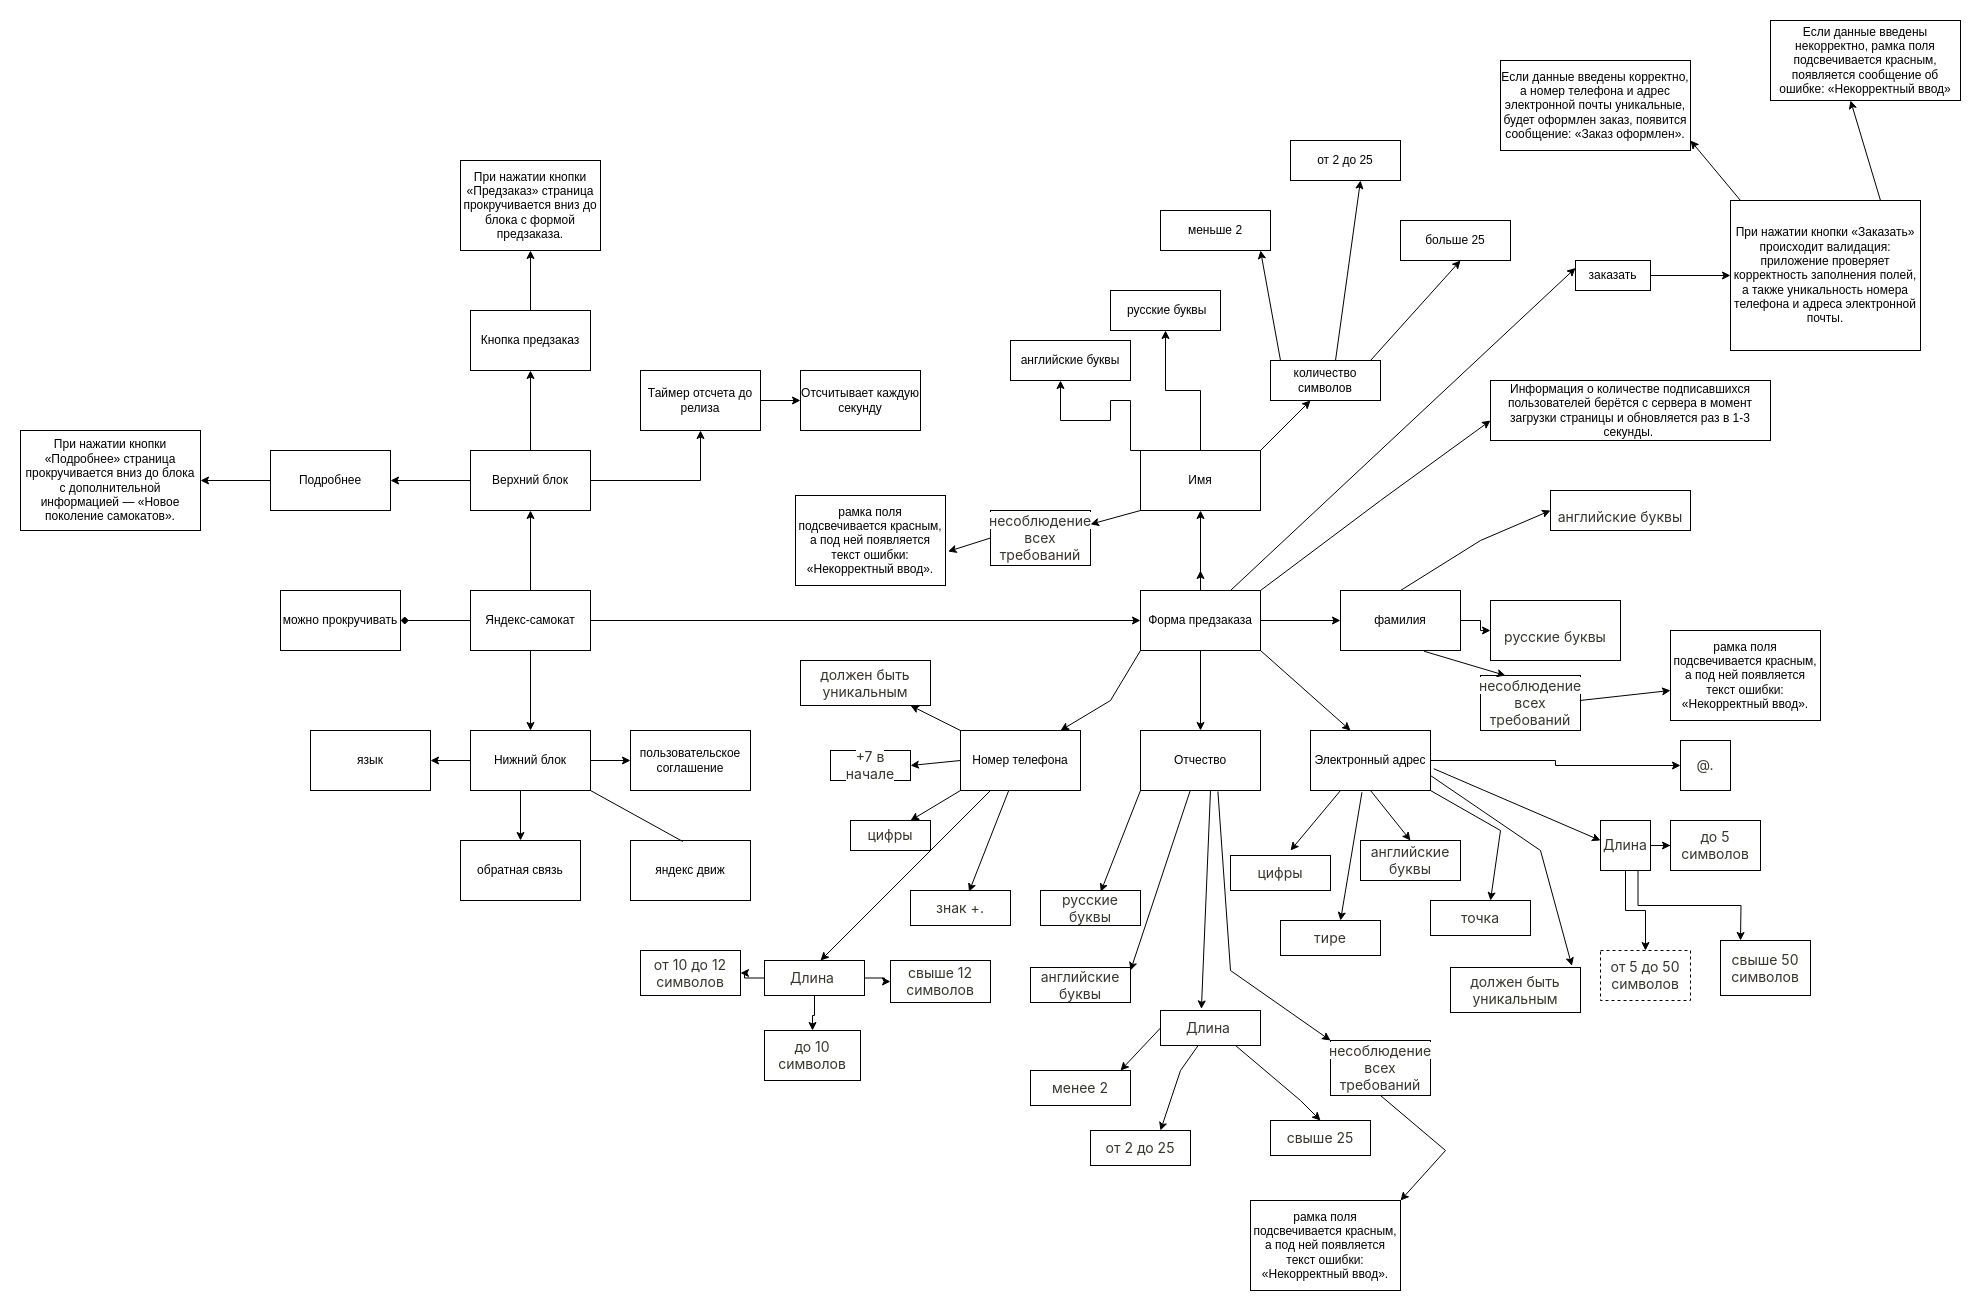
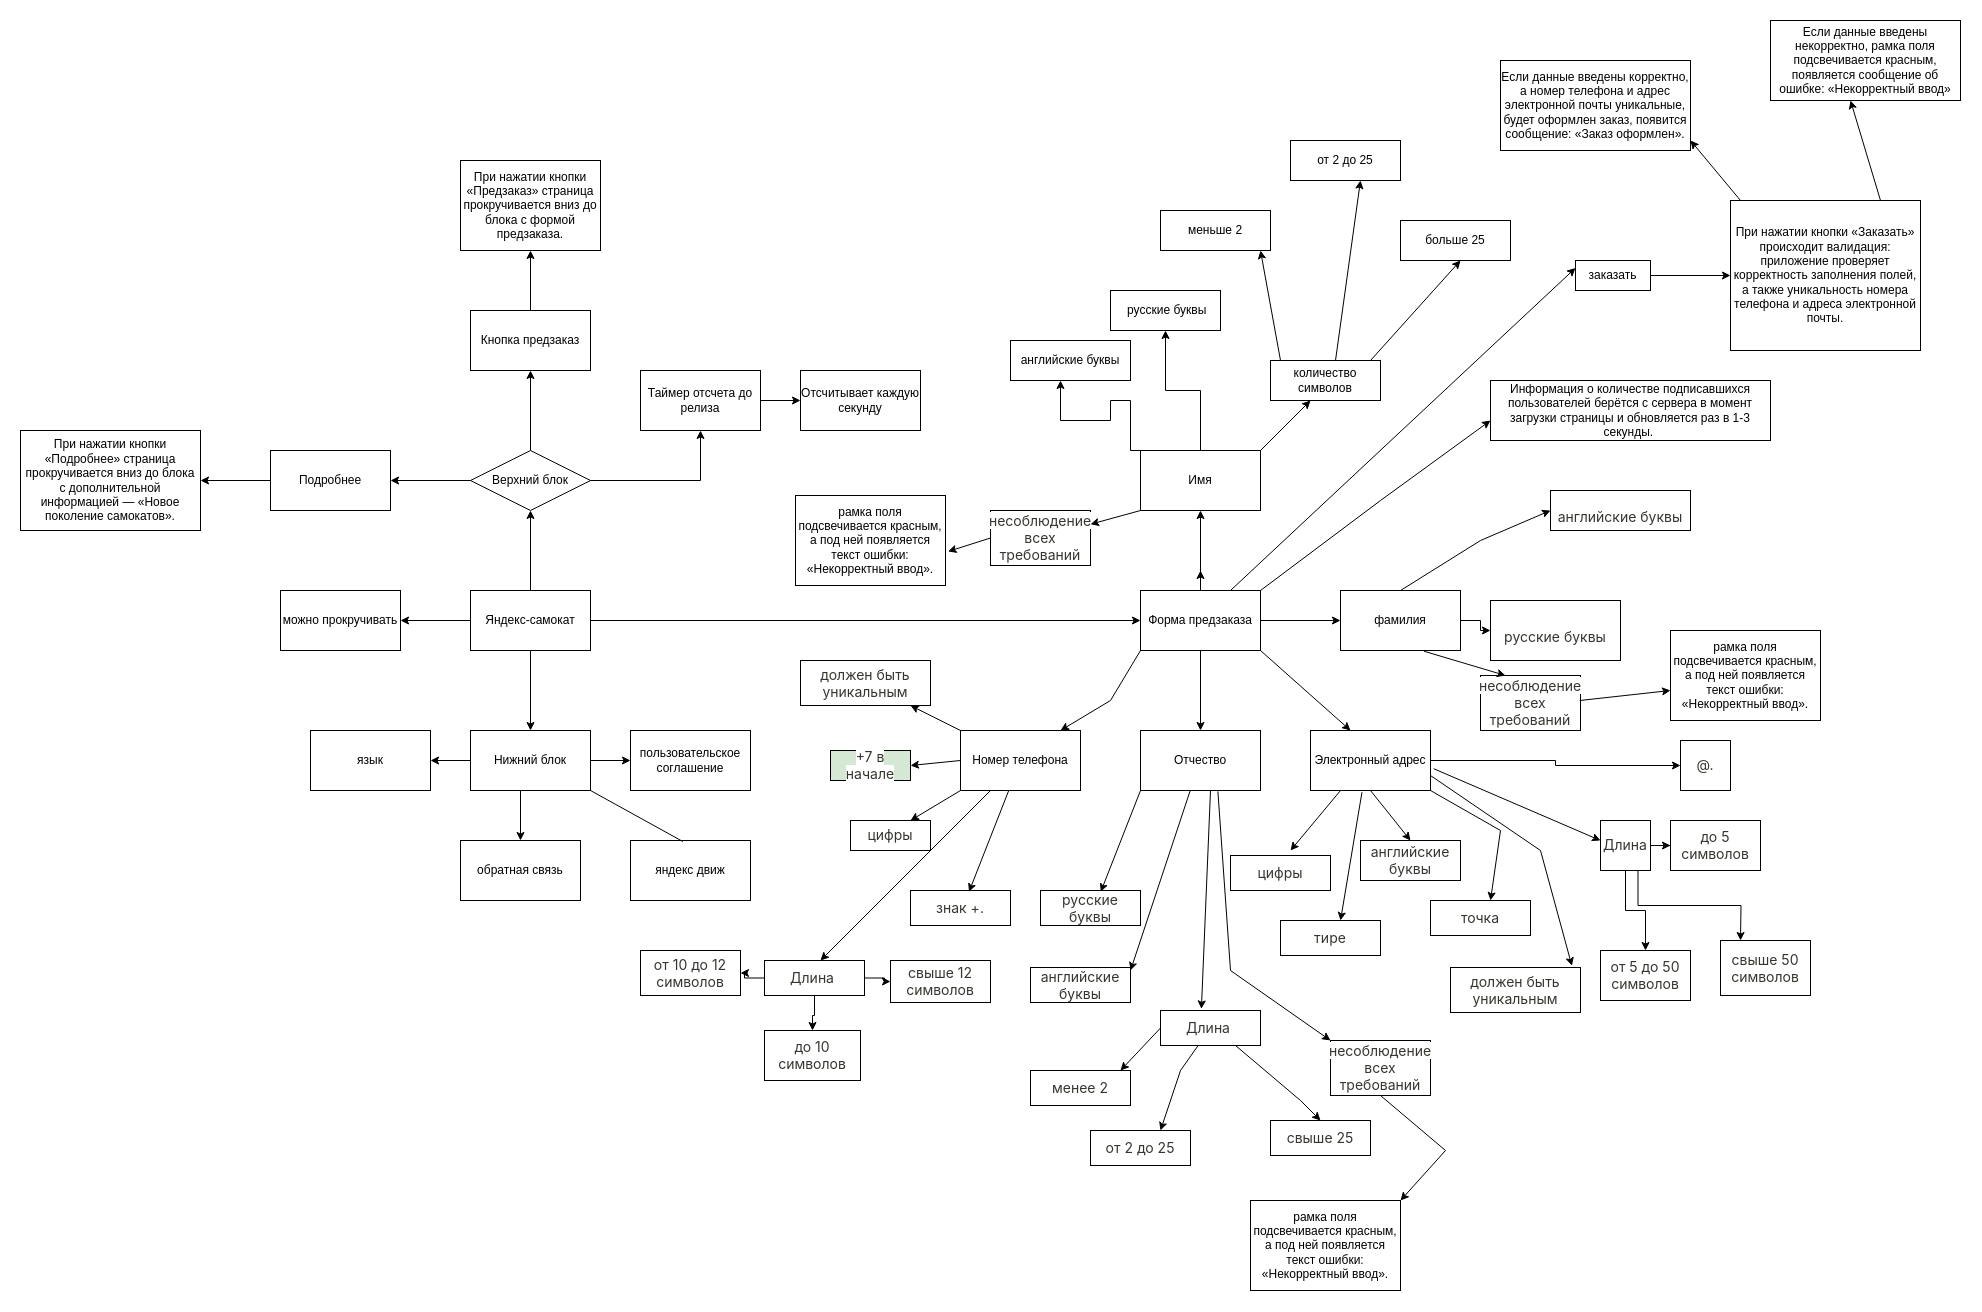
(531, 481) -> (531, 481)
(409, 621) -> (408, 621)
(871, 766) -> (871, 766)
(1646, 976) -> (1646, 976)
